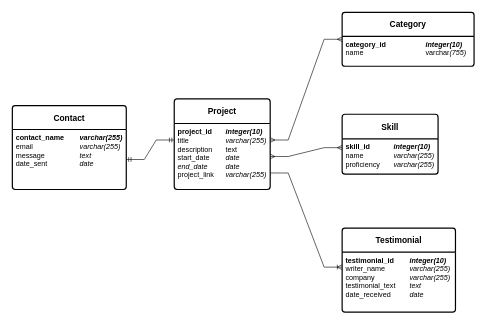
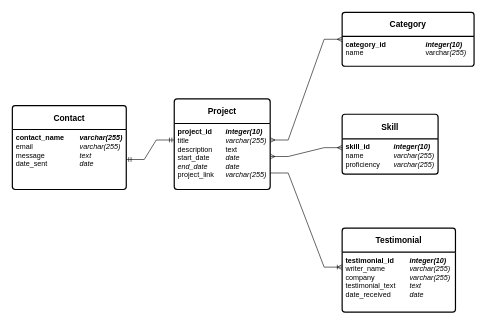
(394, 49) -> (394, 49)
